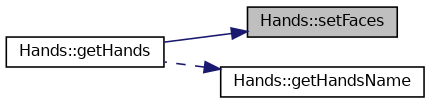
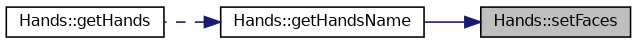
(198, 38) -> (445, 22)
